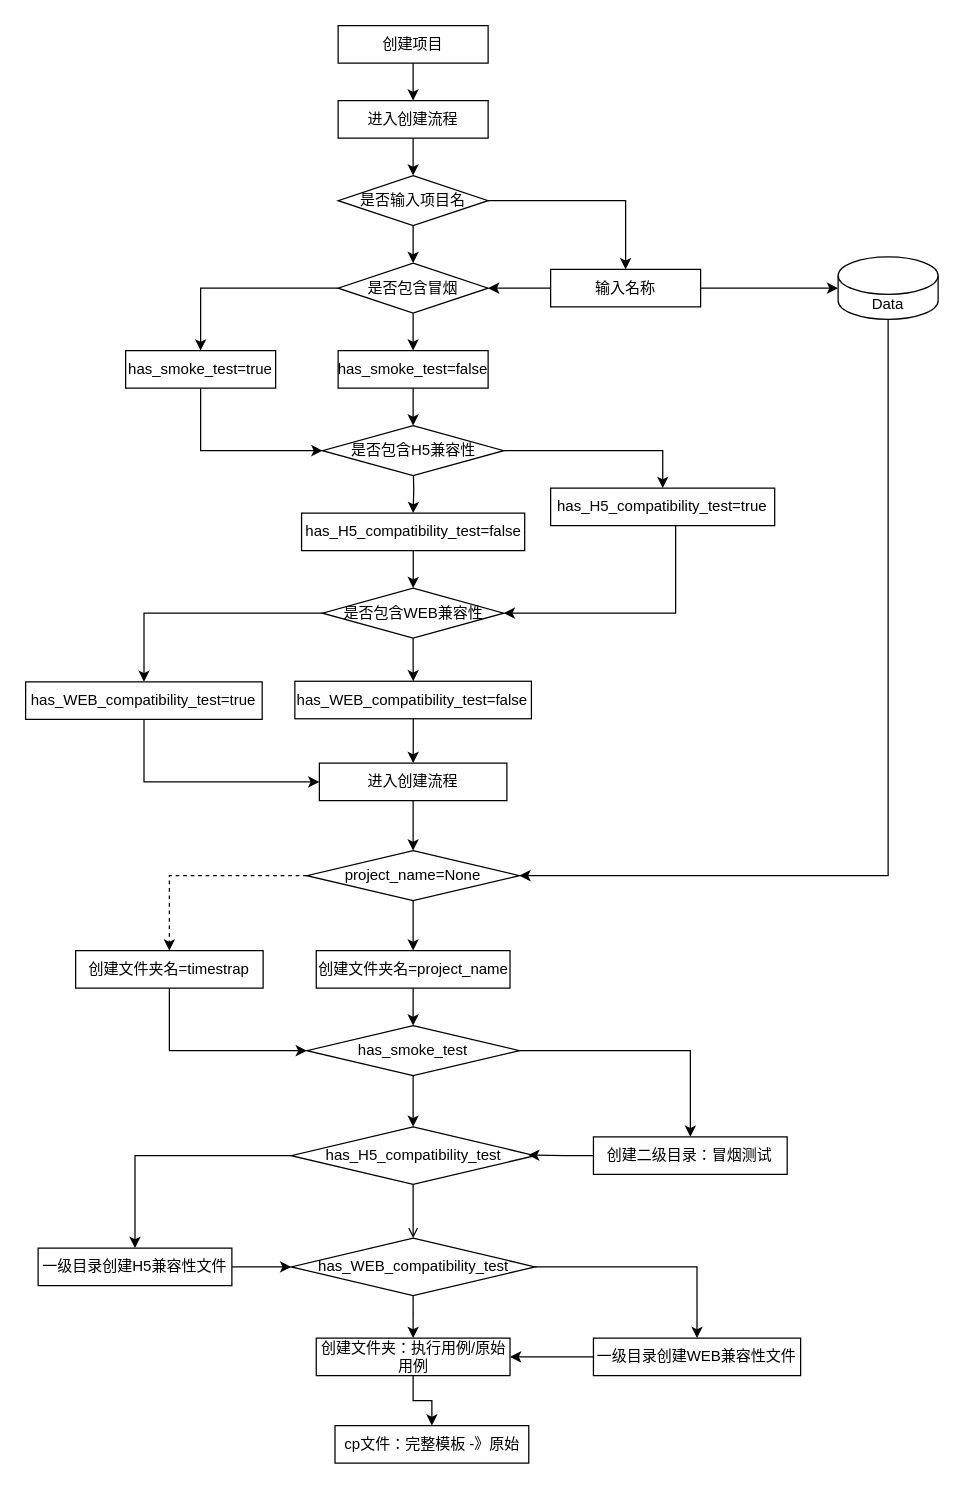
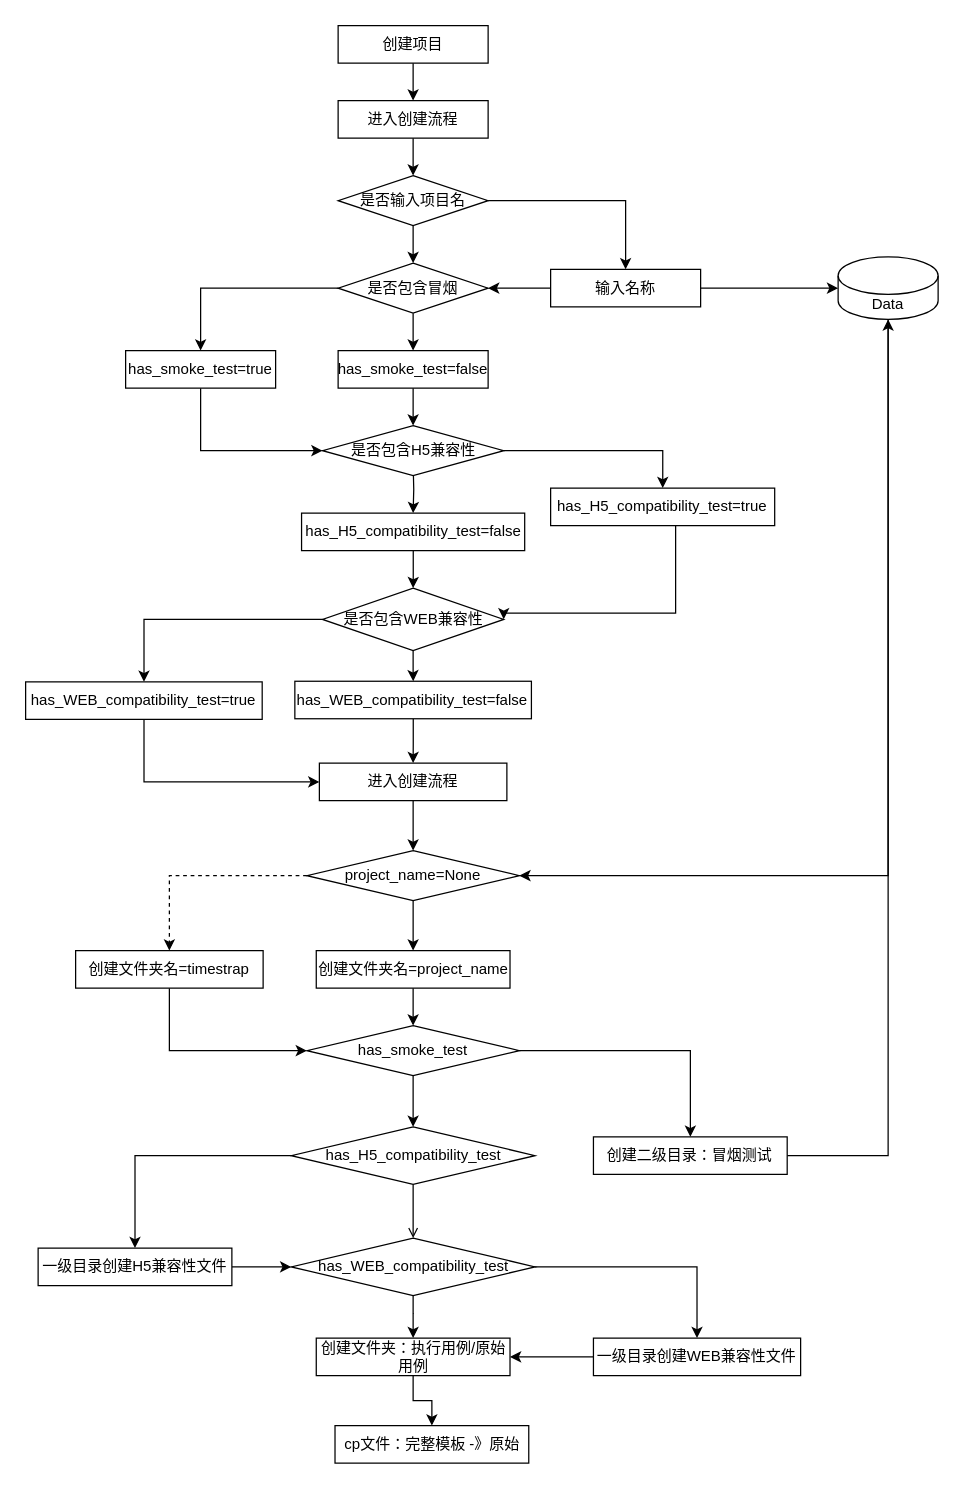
(413, 613) -> (413, 619)
(565, 1156) -> (888, 1067)
